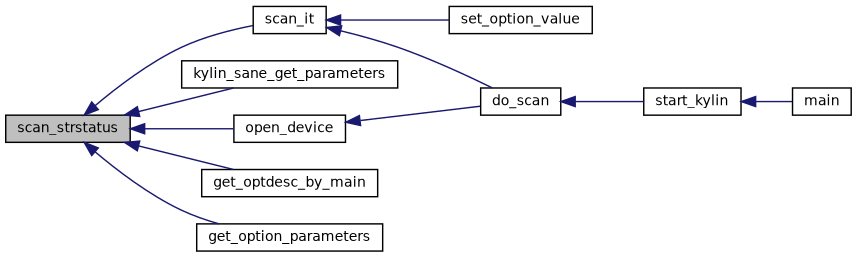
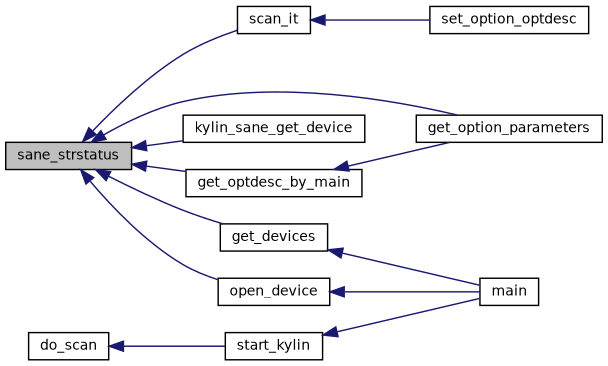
(521, 20) -> (509, 20)
(418, 55) -> none
(290, 74) -> (274, 129)
(420, 113) -> (412, 292)
(68, 129) -> (69, 156)
none -> (399, 154)
none -> (274, 237)
